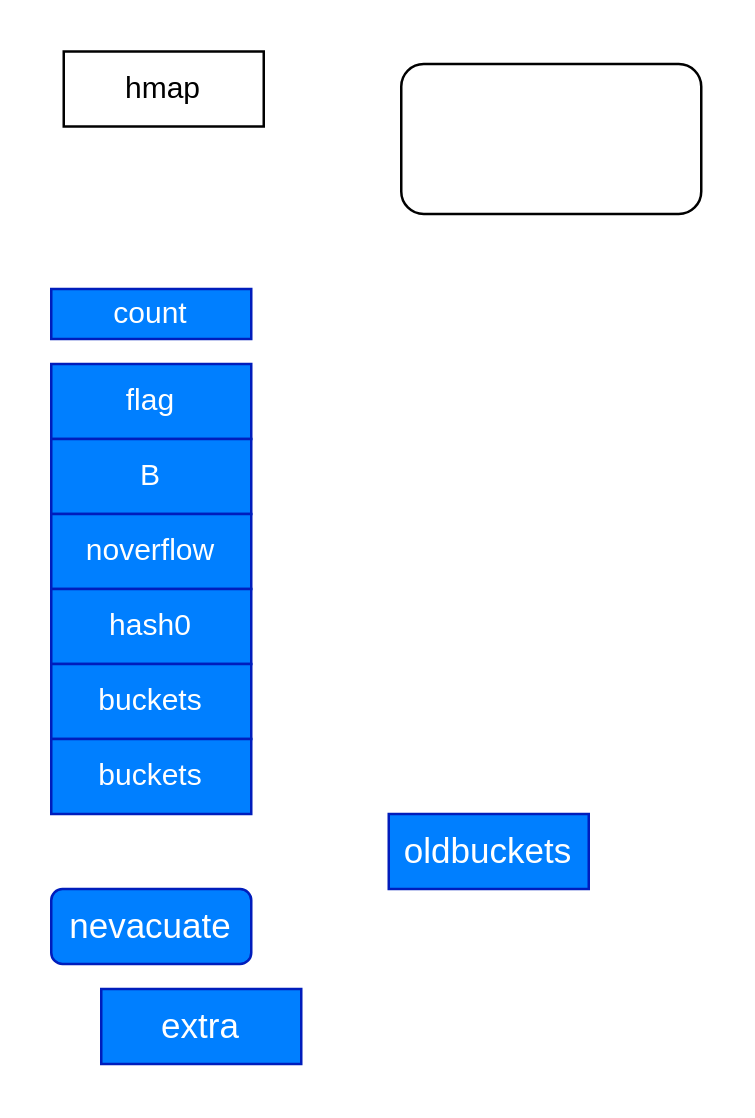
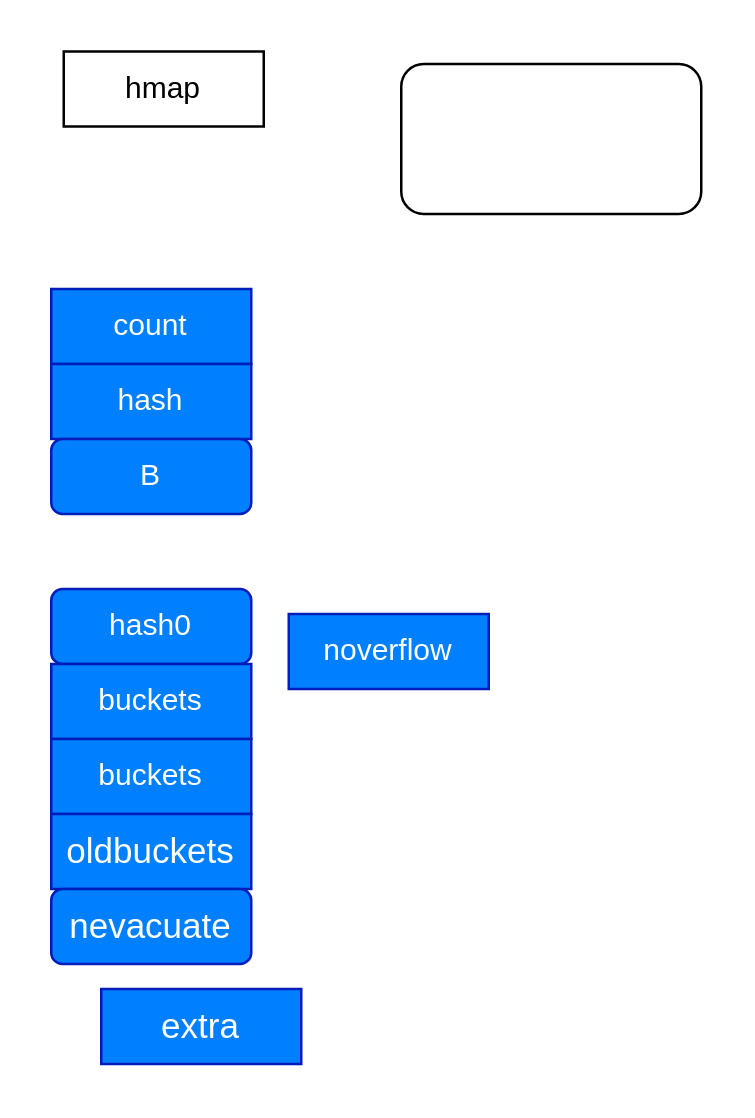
(151, 314) -> (151, 326)
(151, 401) -> (151, 401)
(151, 476) -> (151, 476)
(151, 551) -> (389, 651)
(151, 626) -> (151, 626)
(489, 851) -> (151, 851)
